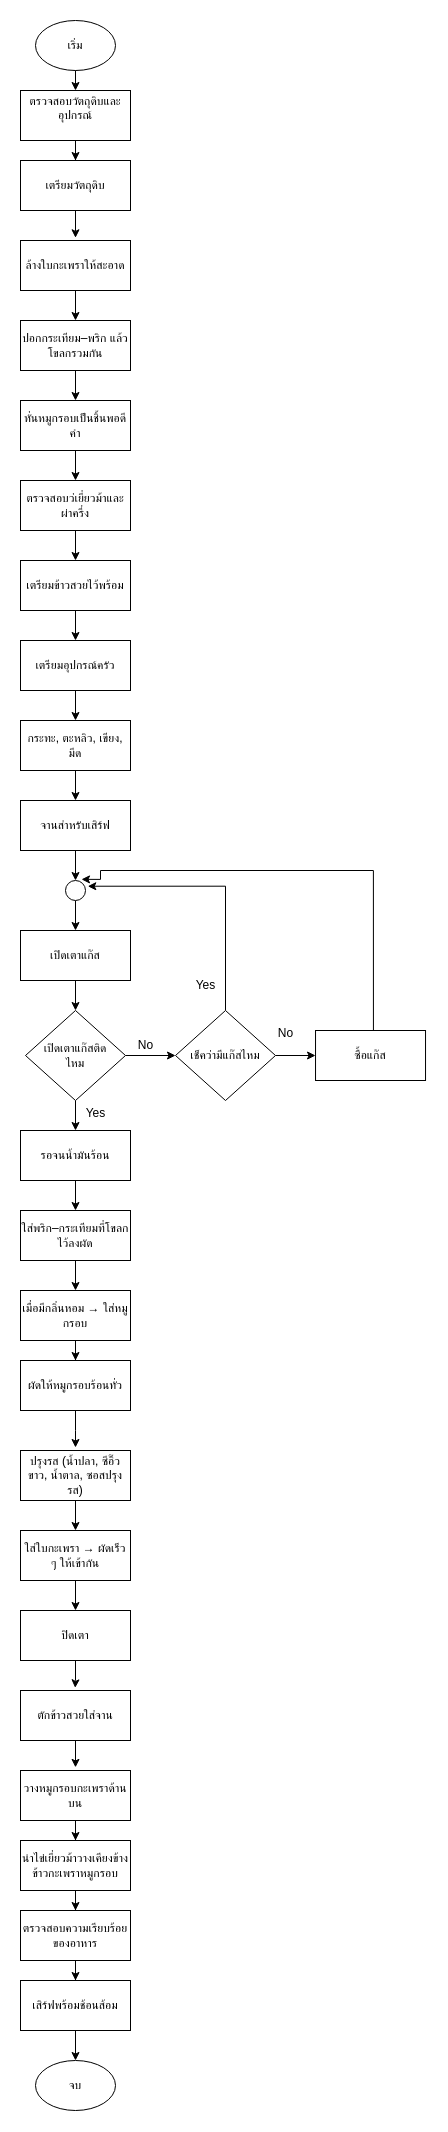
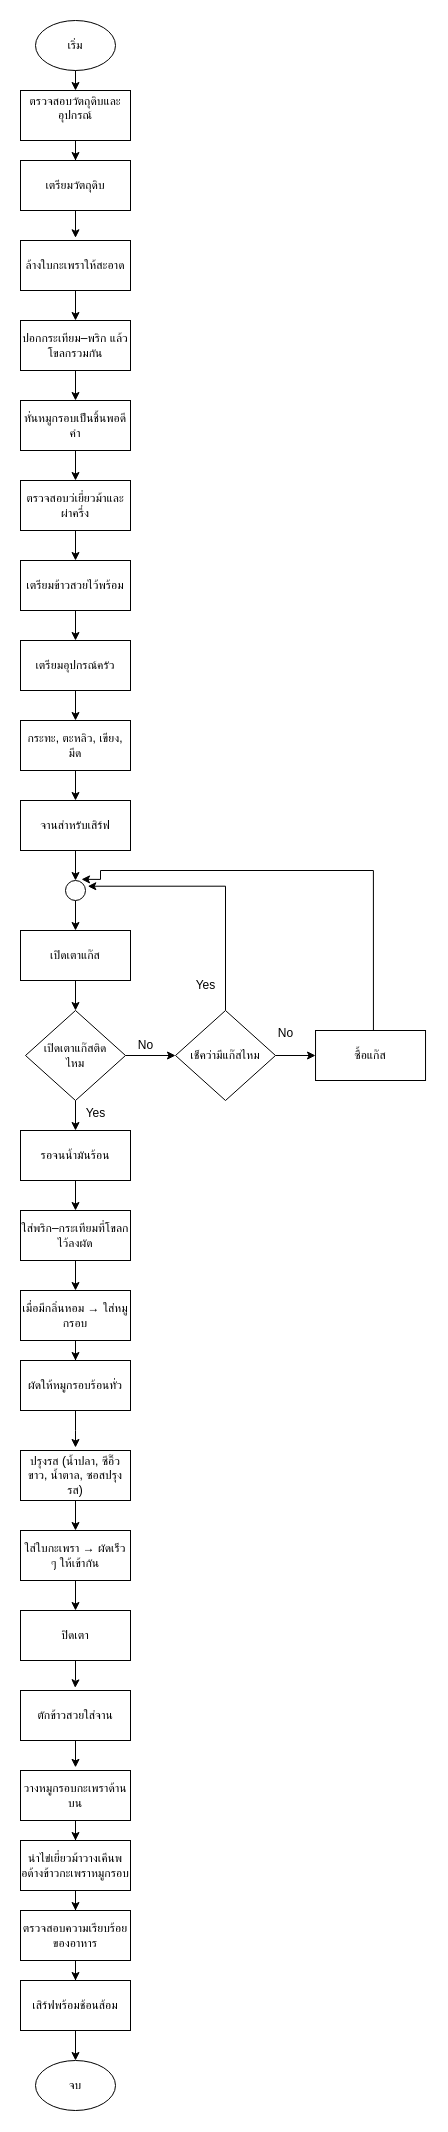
(76, 1866) -> (76, 1866)
